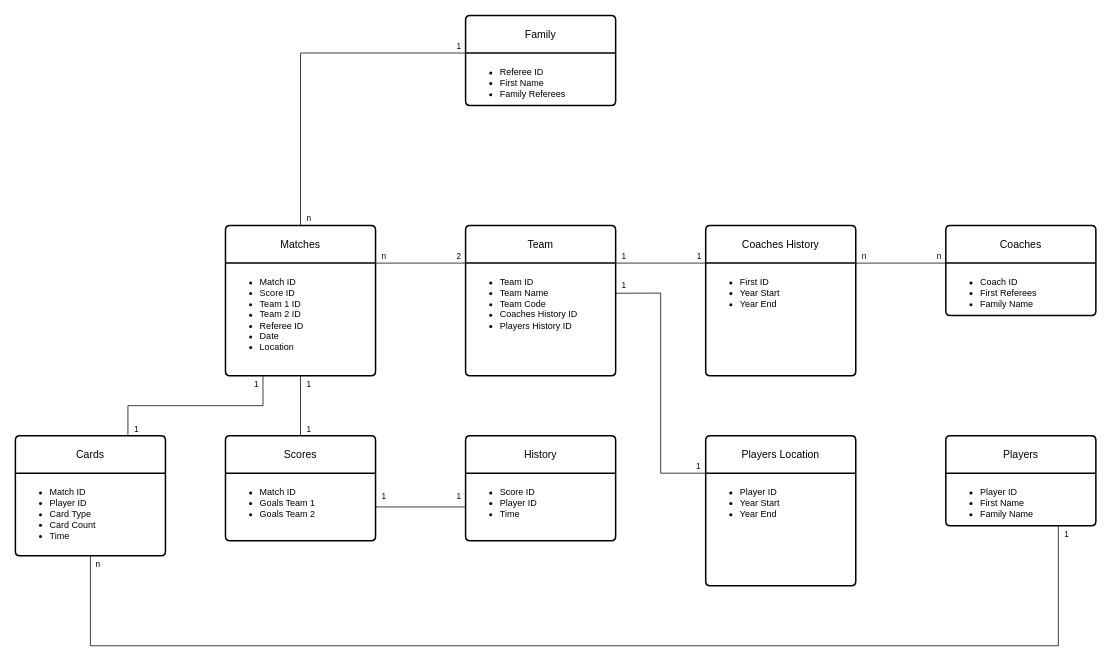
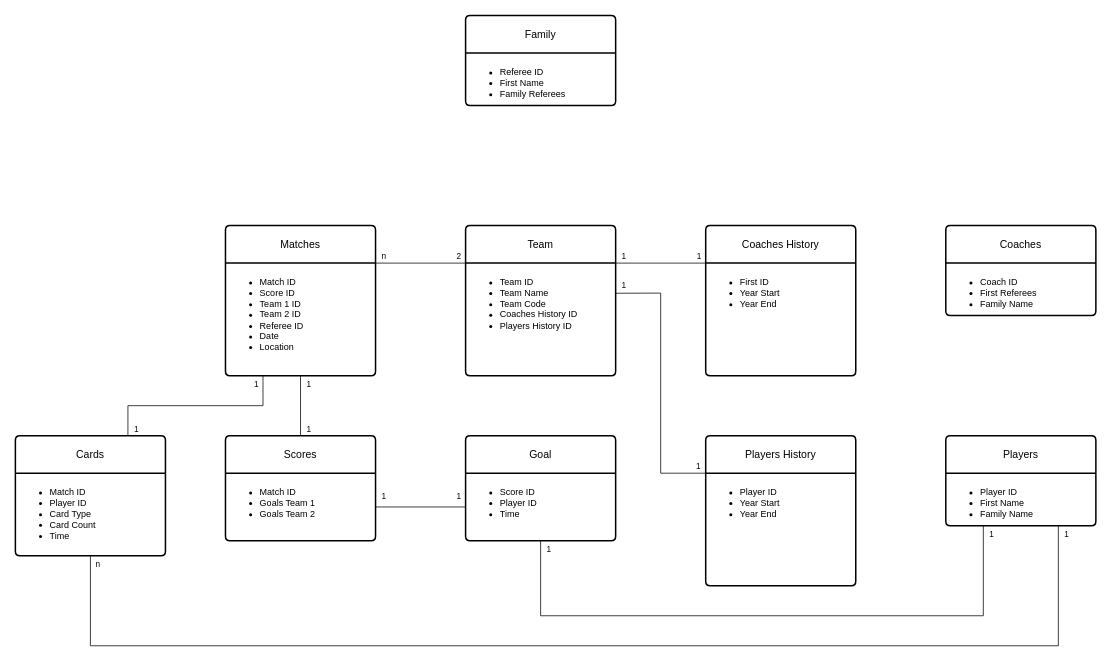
(300, 138) -> none
(900, 263) -> none
(540, 454) -> (540, 454)
(780, 454) -> (780, 454)
none -> (769, 615)
